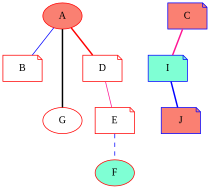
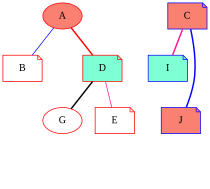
(62, 68) -> (82, 95)
(102, 68) -> (102, 68)
(174, 95) -> (195, 69)
(115, 173) -> none
